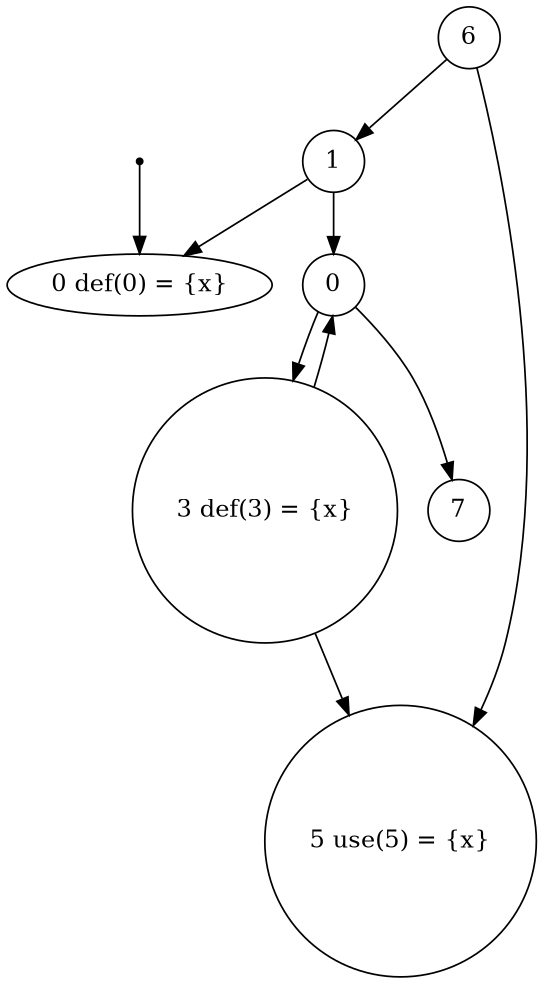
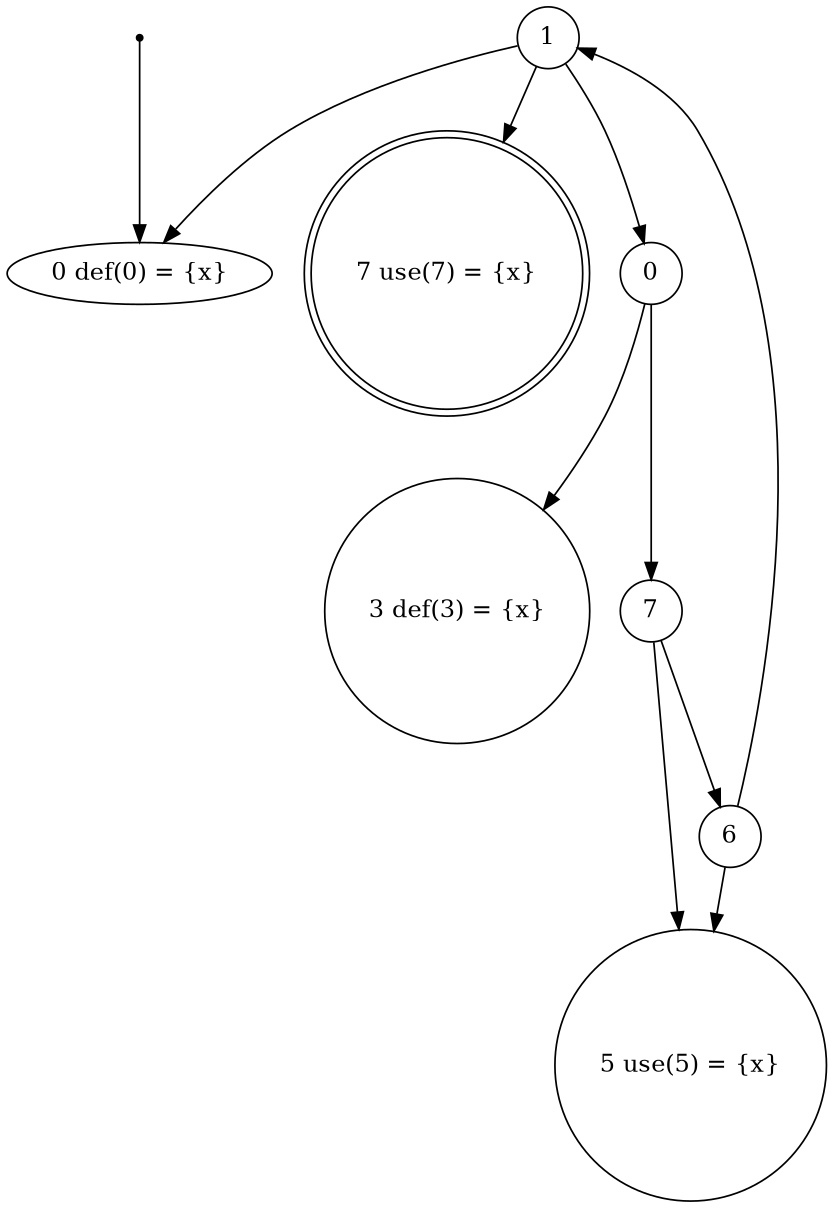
none -> (447, 273)
(322, 360) -> none
(329, 666) -> (666, 777)
none -> (688, 715)
